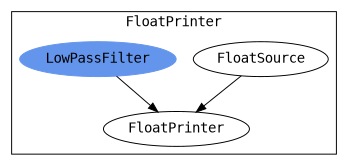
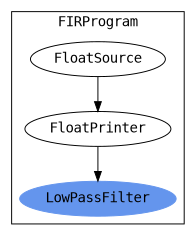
(174, 23) -> (98, 23)
(134, 91) -> (98, 159)
